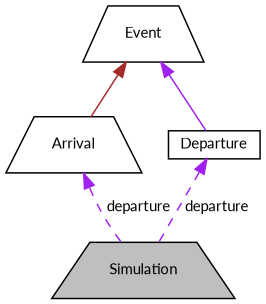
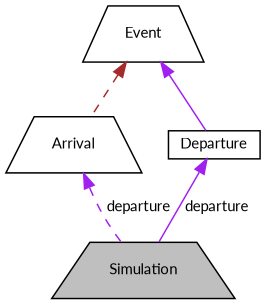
(105, 96) -> (105, 96)
(179, 207) -> (179, 207)
